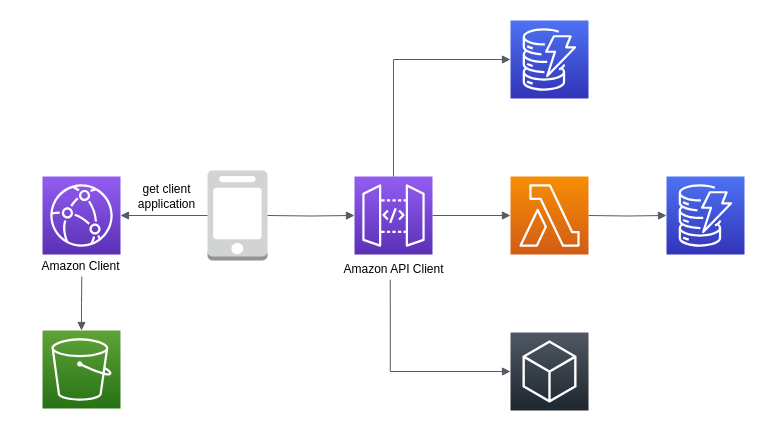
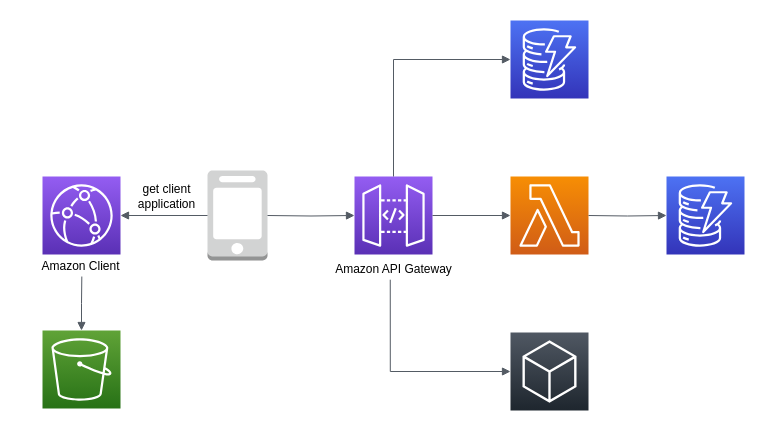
(394, 270) -> (394, 270)
